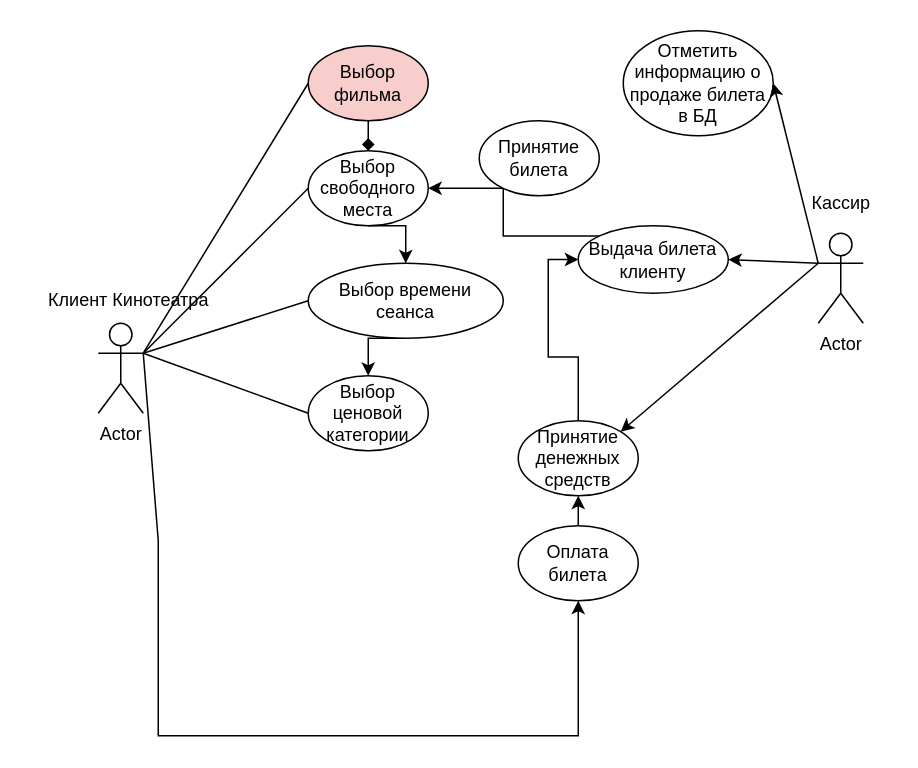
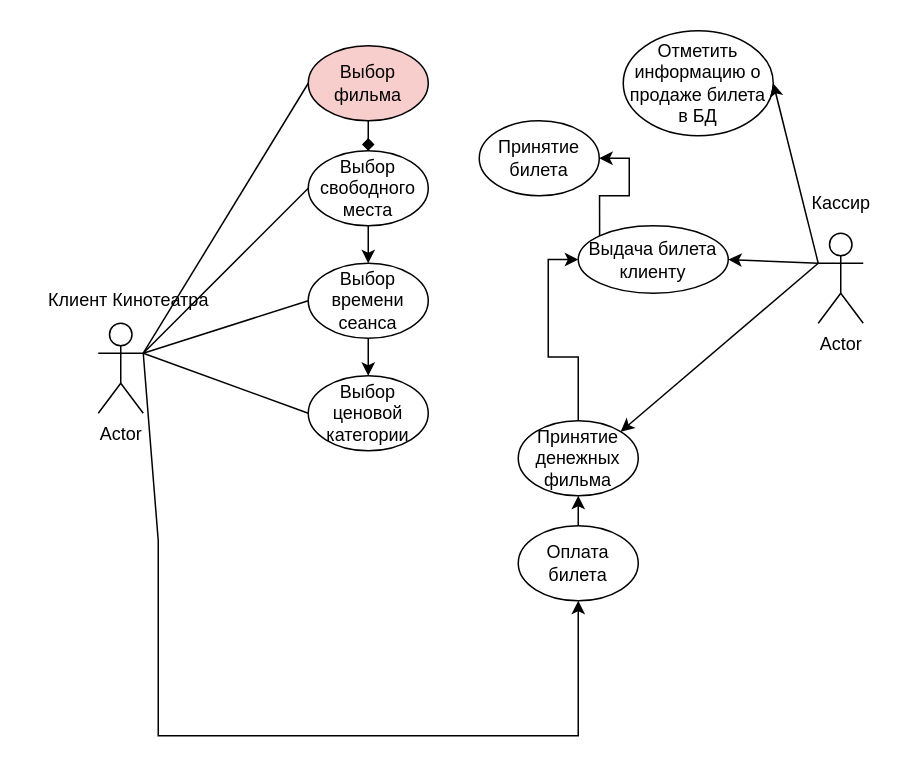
(503, 228) -> (623, 196)
(406, 301) -> (368, 301)
(578, 458) -> (578, 458)
